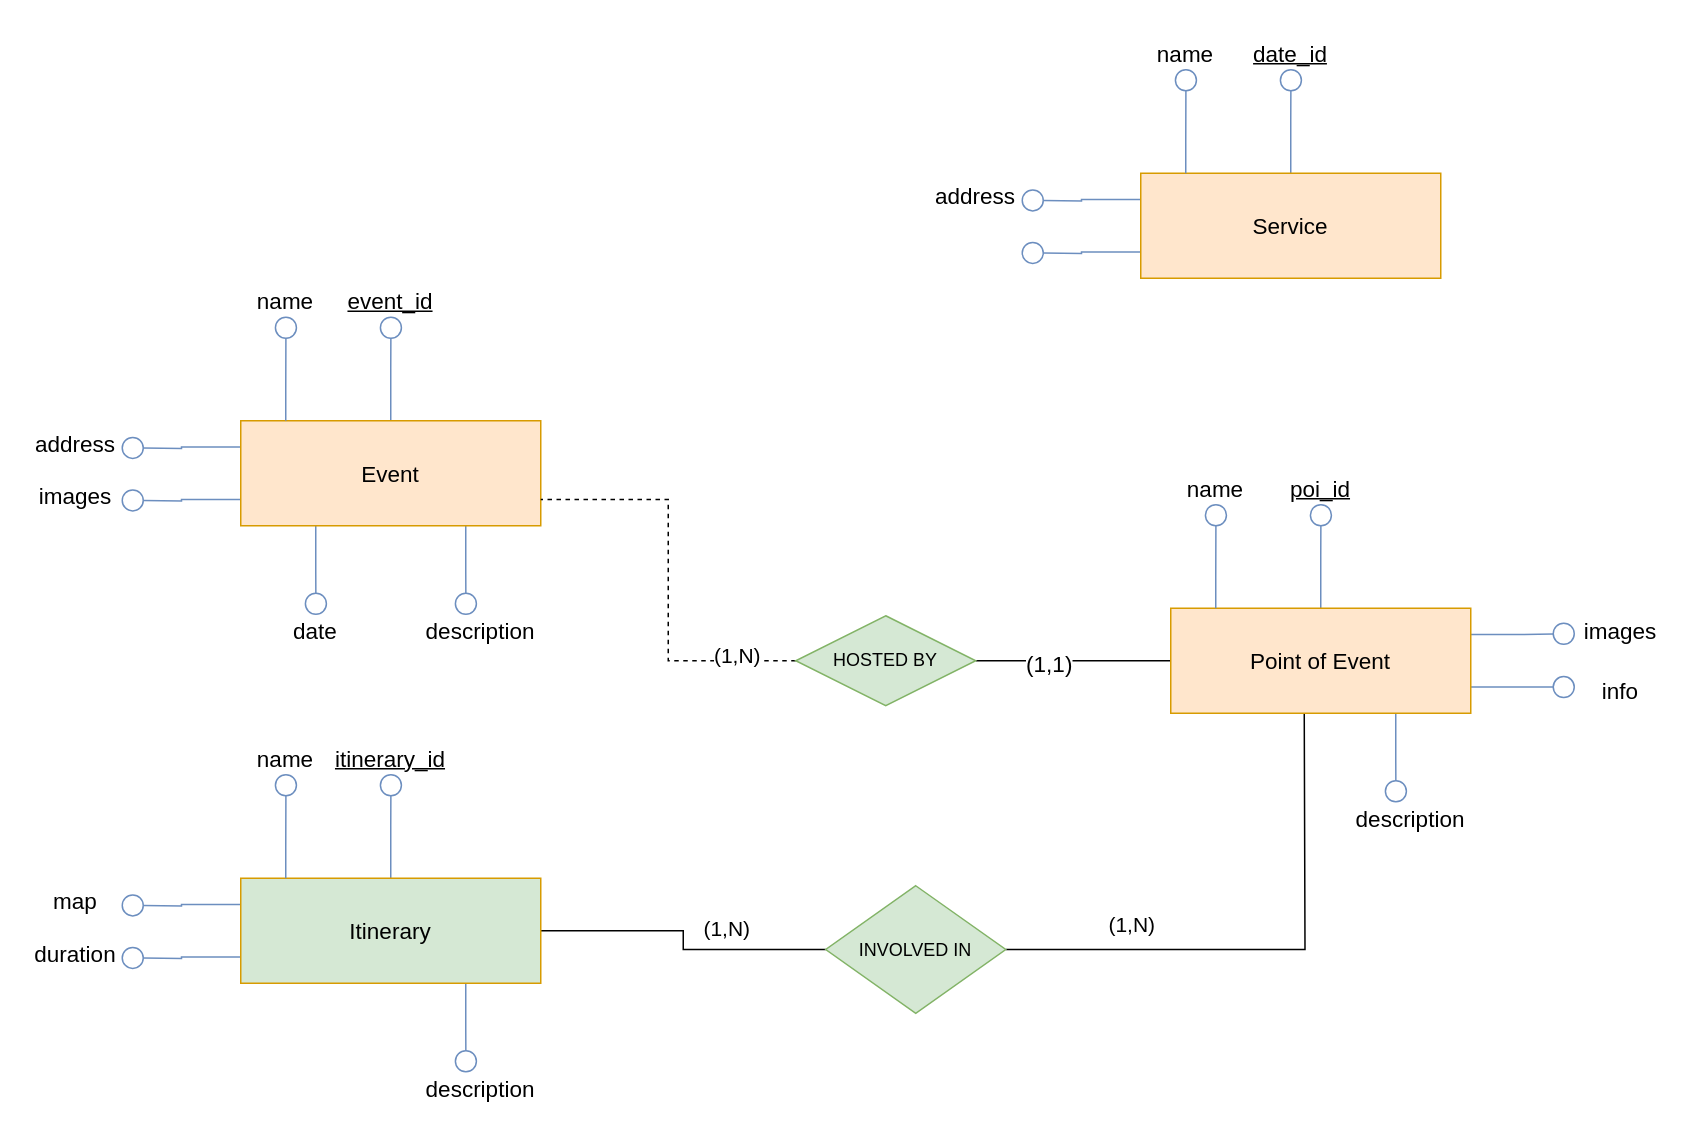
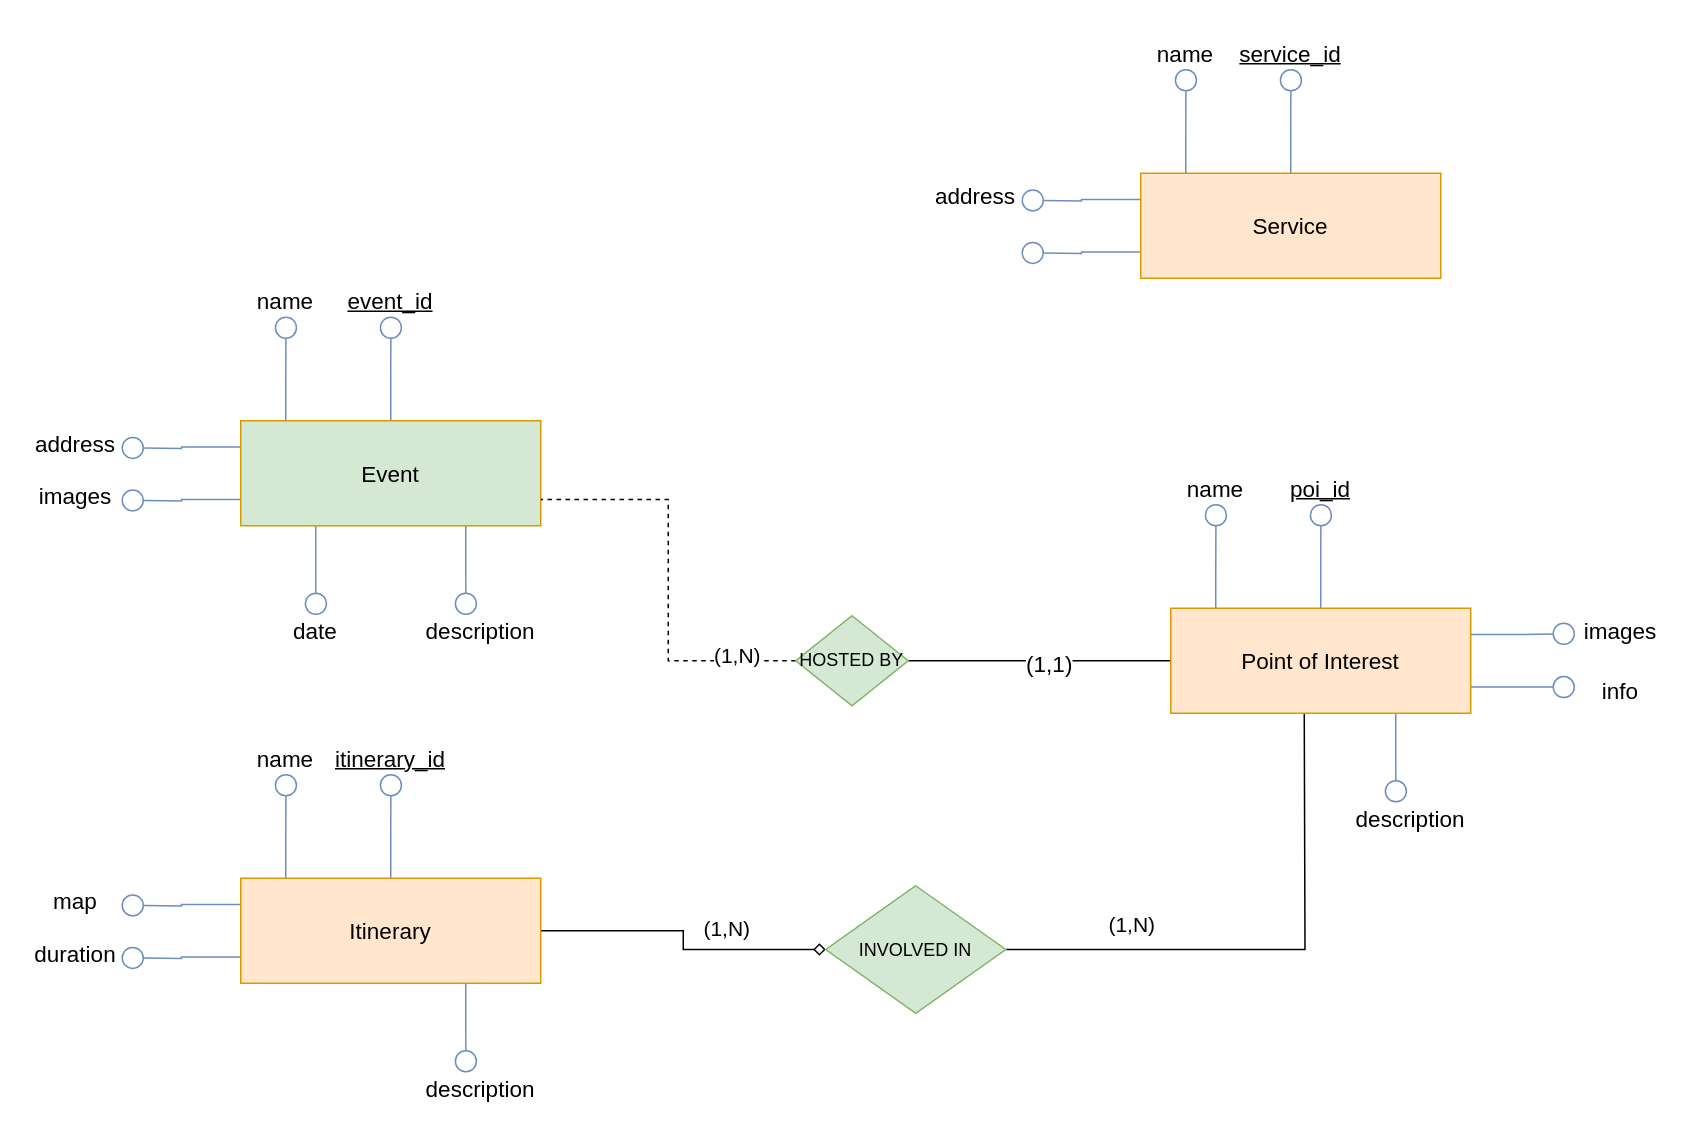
(1291, 53) -> (1291, 53)
(391, 473) -> (391, 473)
(886, 661) -> (852, 661)
(1321, 661) -> (1321, 661)
(391, 931) -> (391, 931)
(818, 950) -> (813, 950)
